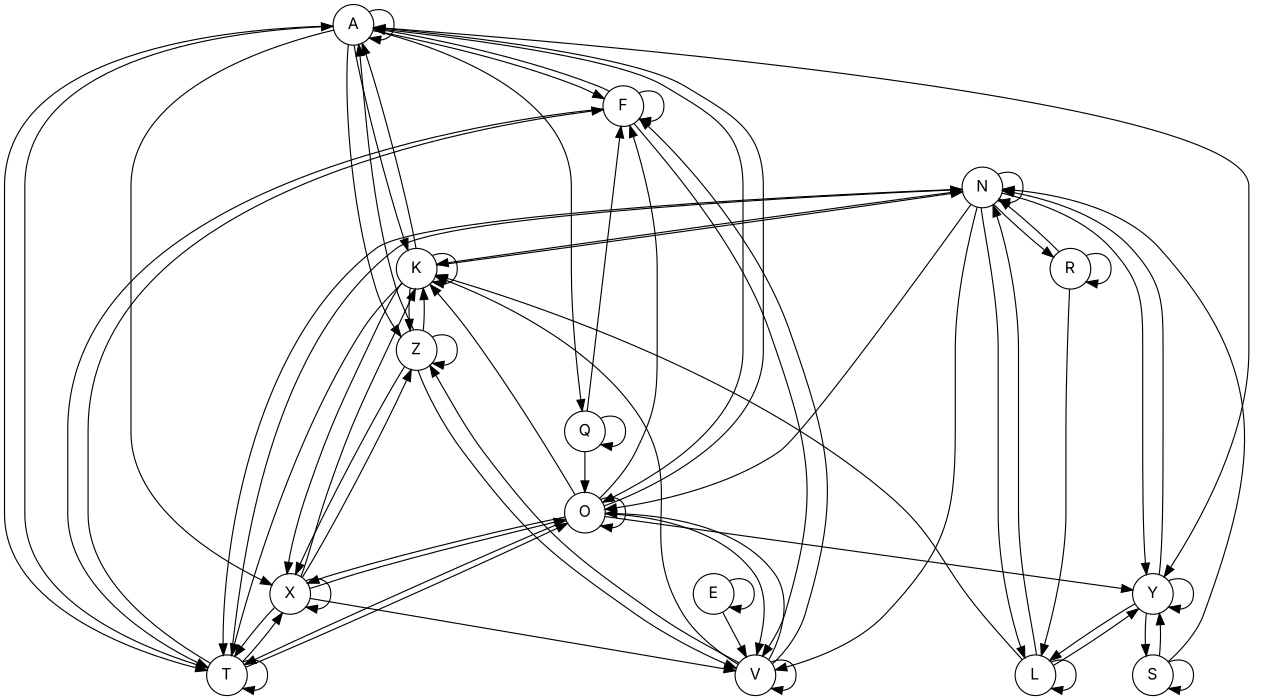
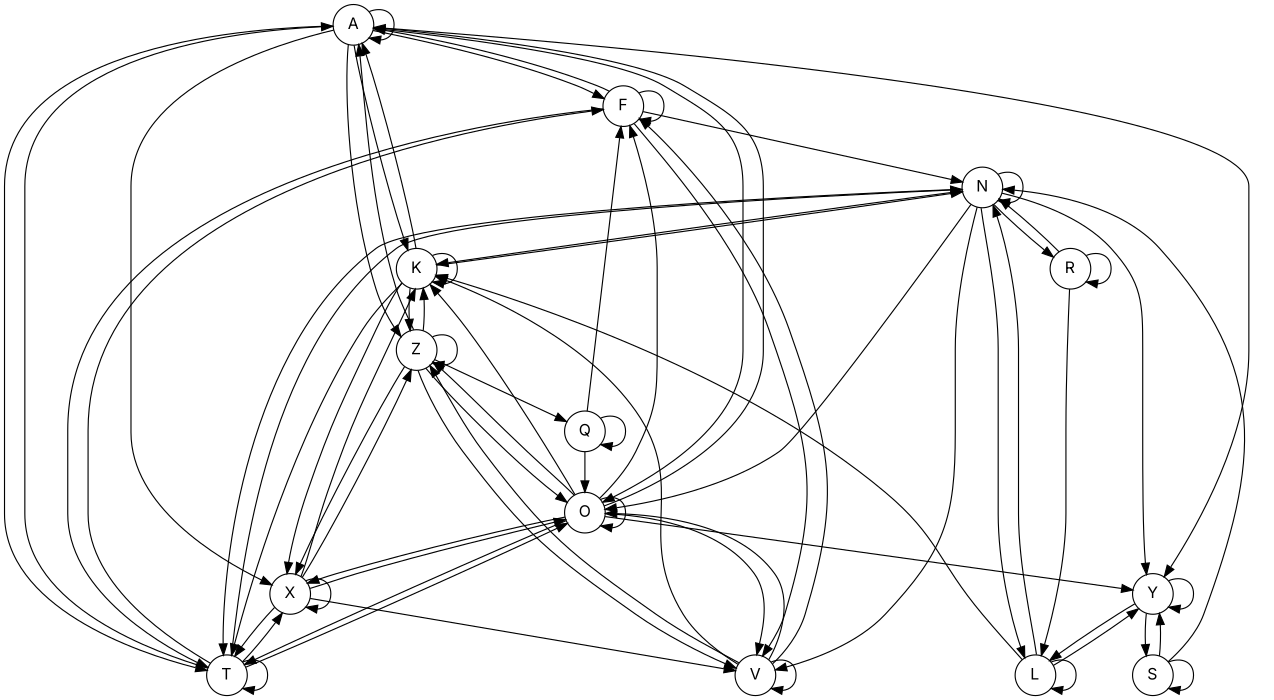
(566, 159) -> (495, 388)
(1163, 341) -> (797, 146)
none -> (508, 433)
none -> (489, 435)
(714, 594) -> none
